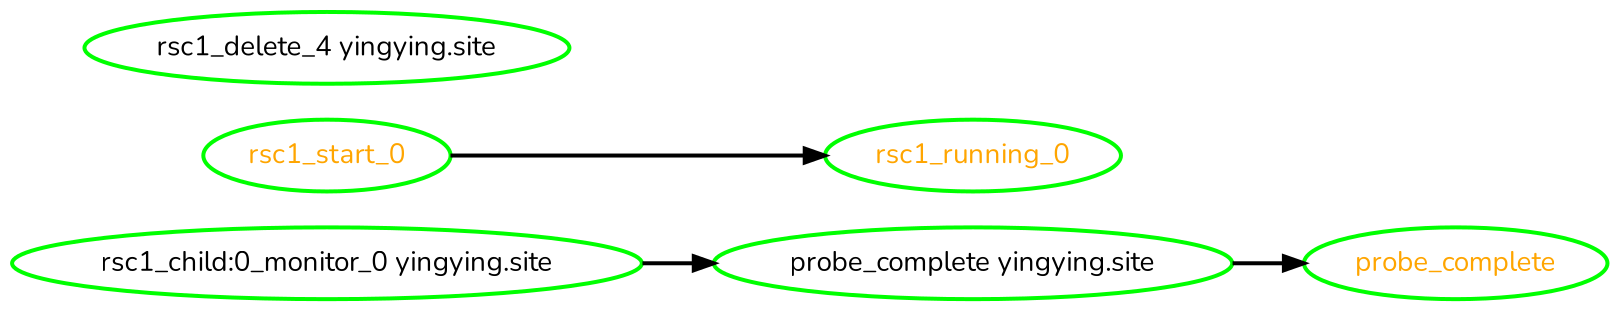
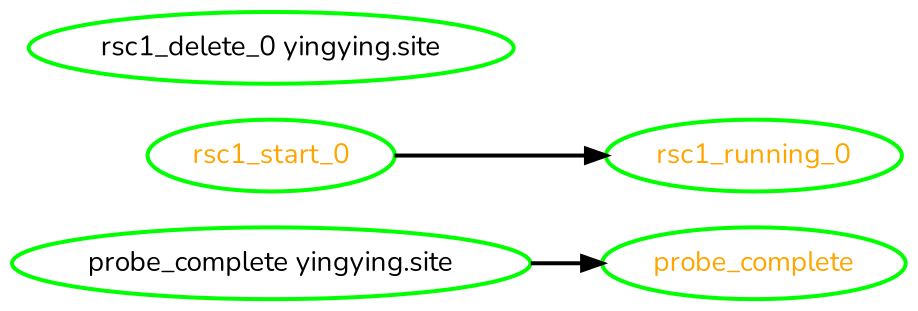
(327, 48) -> (271, 48)
(327, 263) -> none
